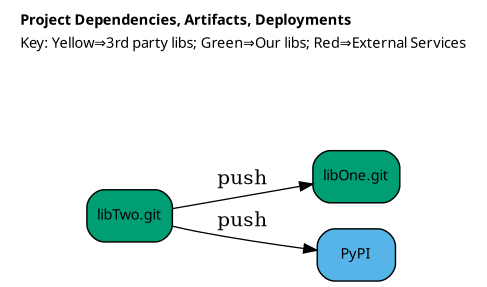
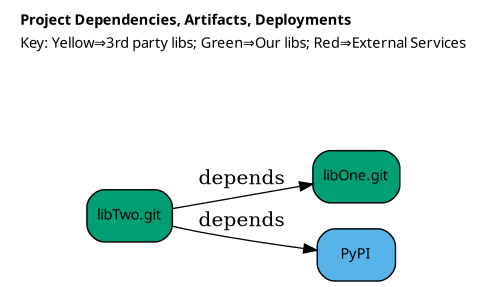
(243, 179) -> (243, 179)
(243, 221) -> (243, 221)
